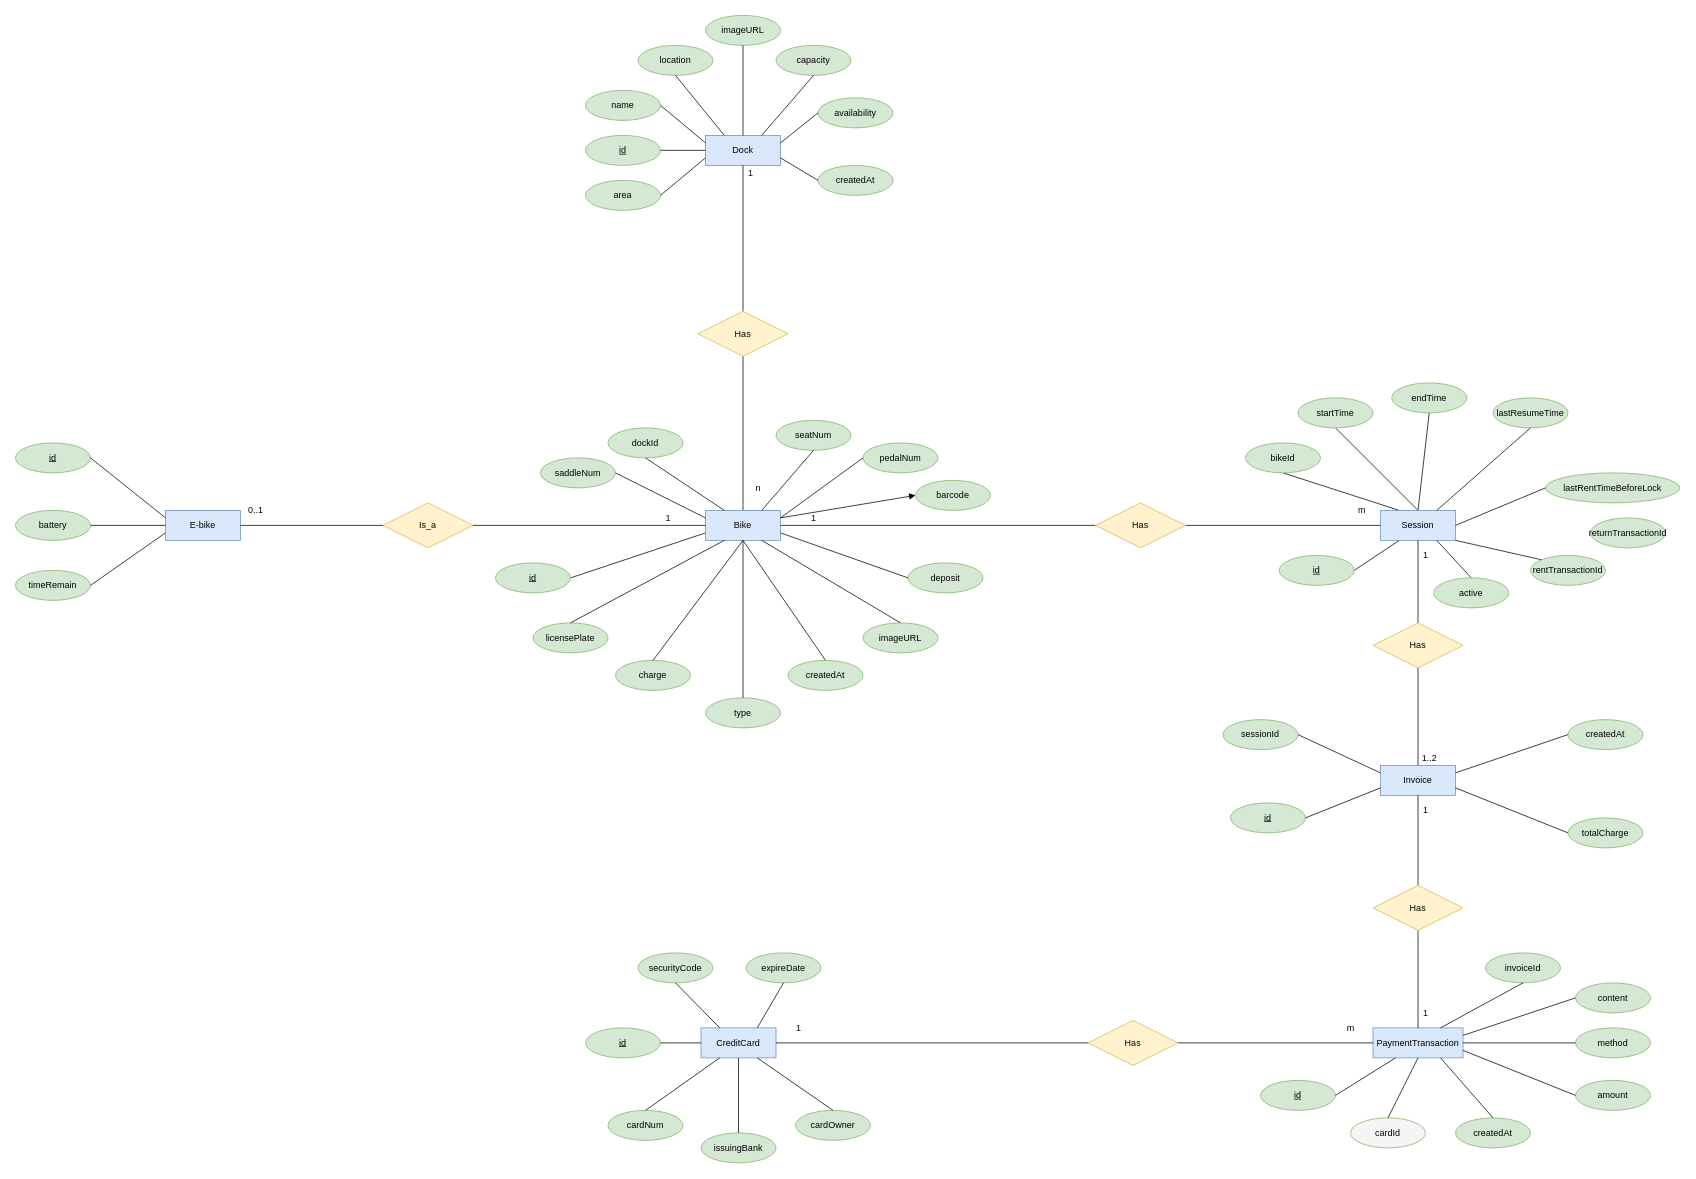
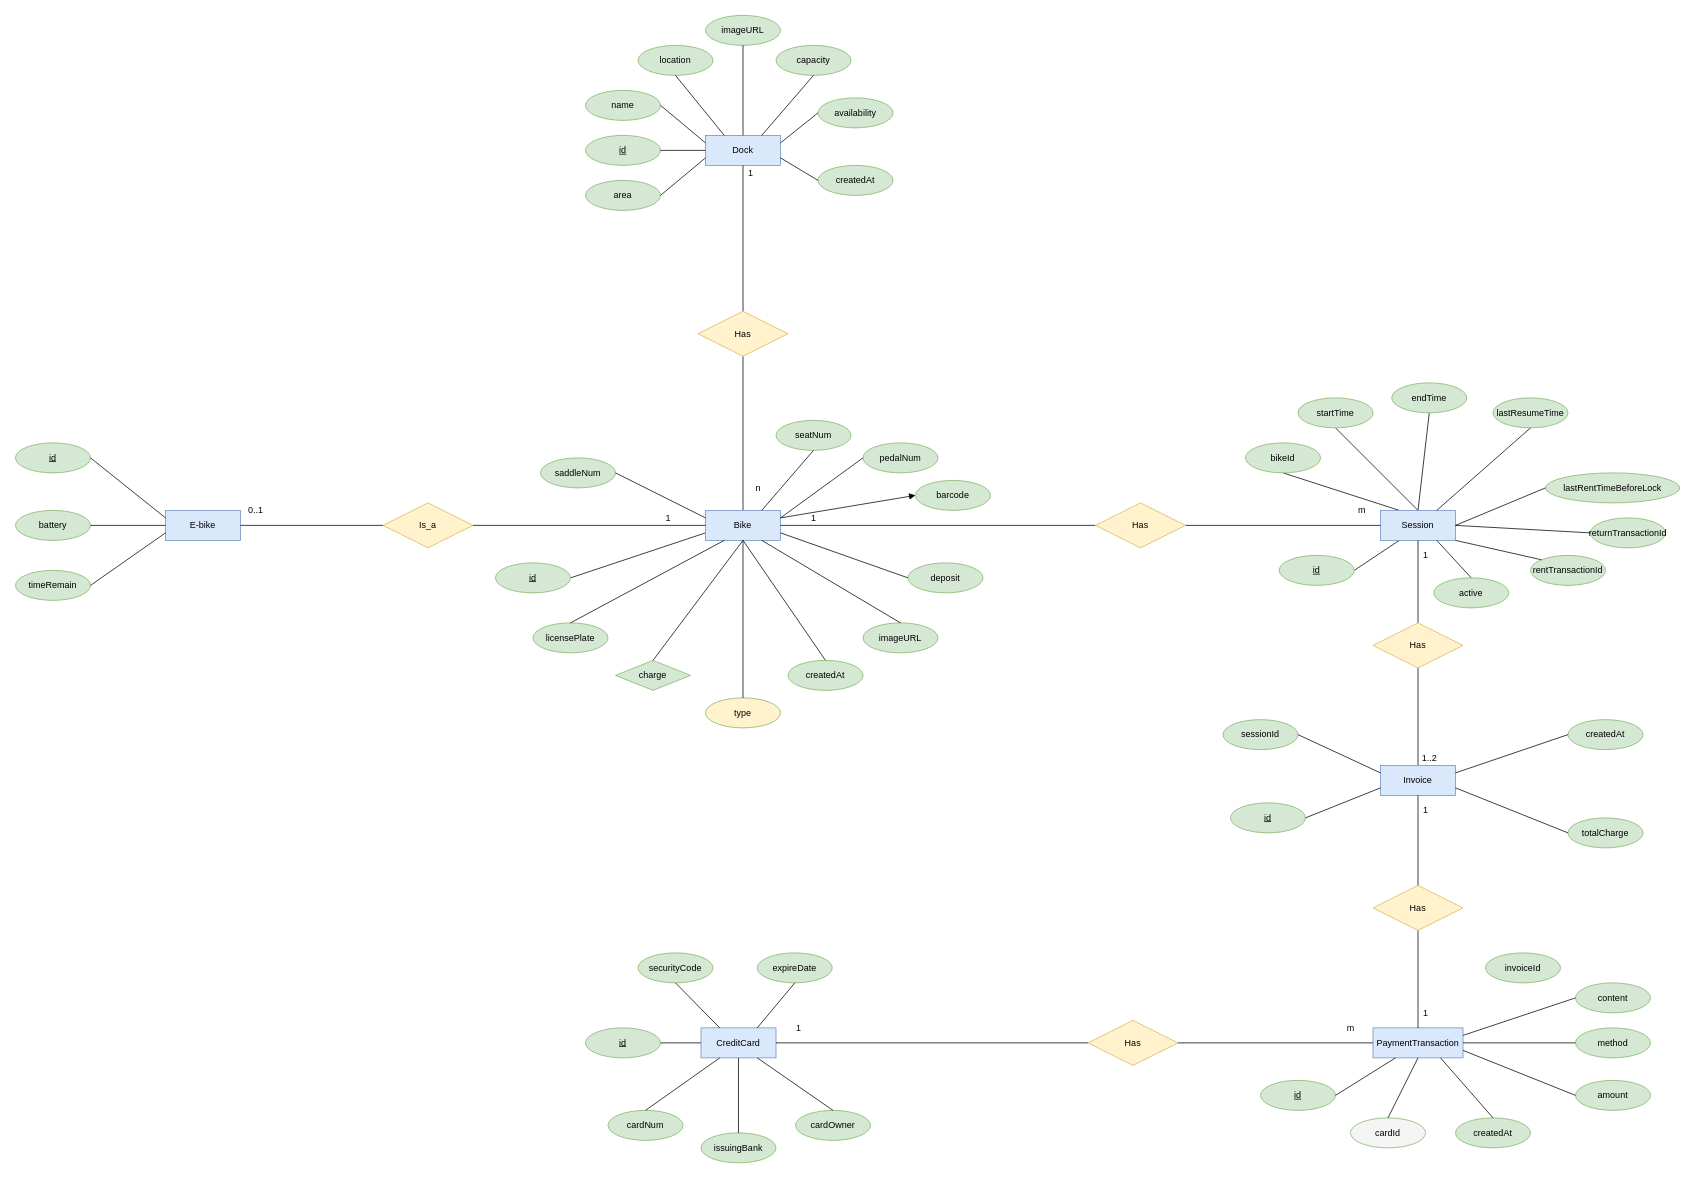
(645, 443) -> none
(685, 484) -> none
none -> (1524, 529)
(653, 675) -> (653, 675)
(743, 713) -> (743, 713)
(783, 968) -> (795, 968)
(1481, 1006) -> none
